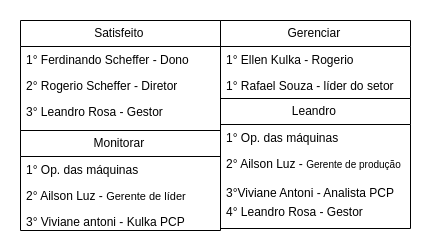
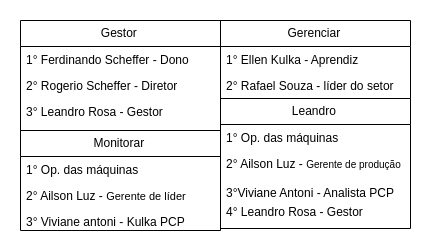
(121, 34) -> (121, 34)
(295, 61) -> (298, 61)
(317, 94) -> (317, 94)
